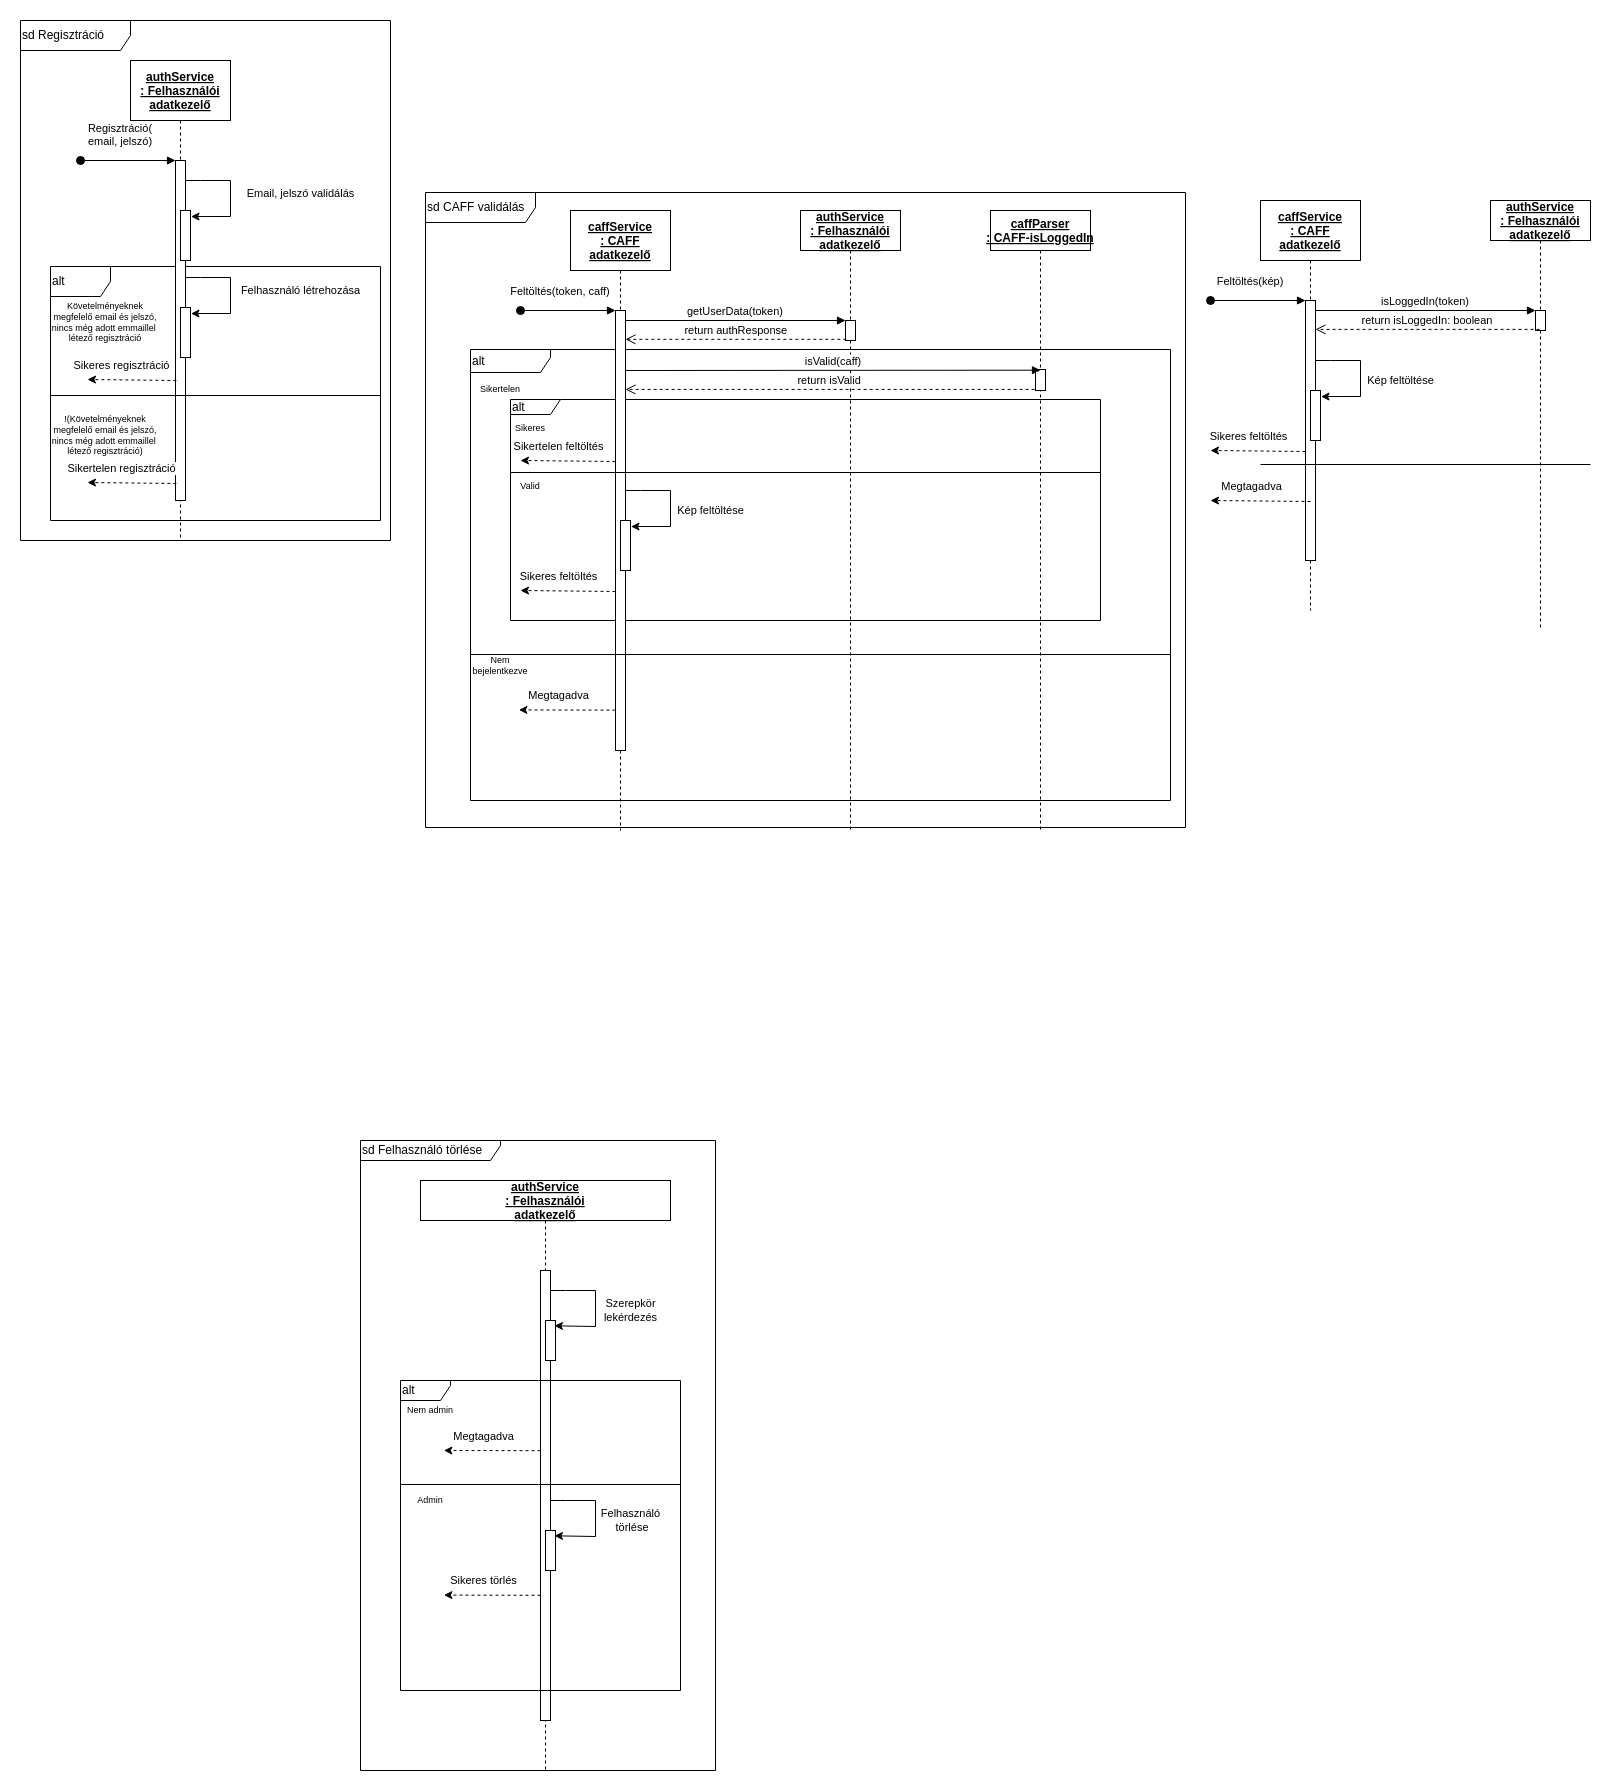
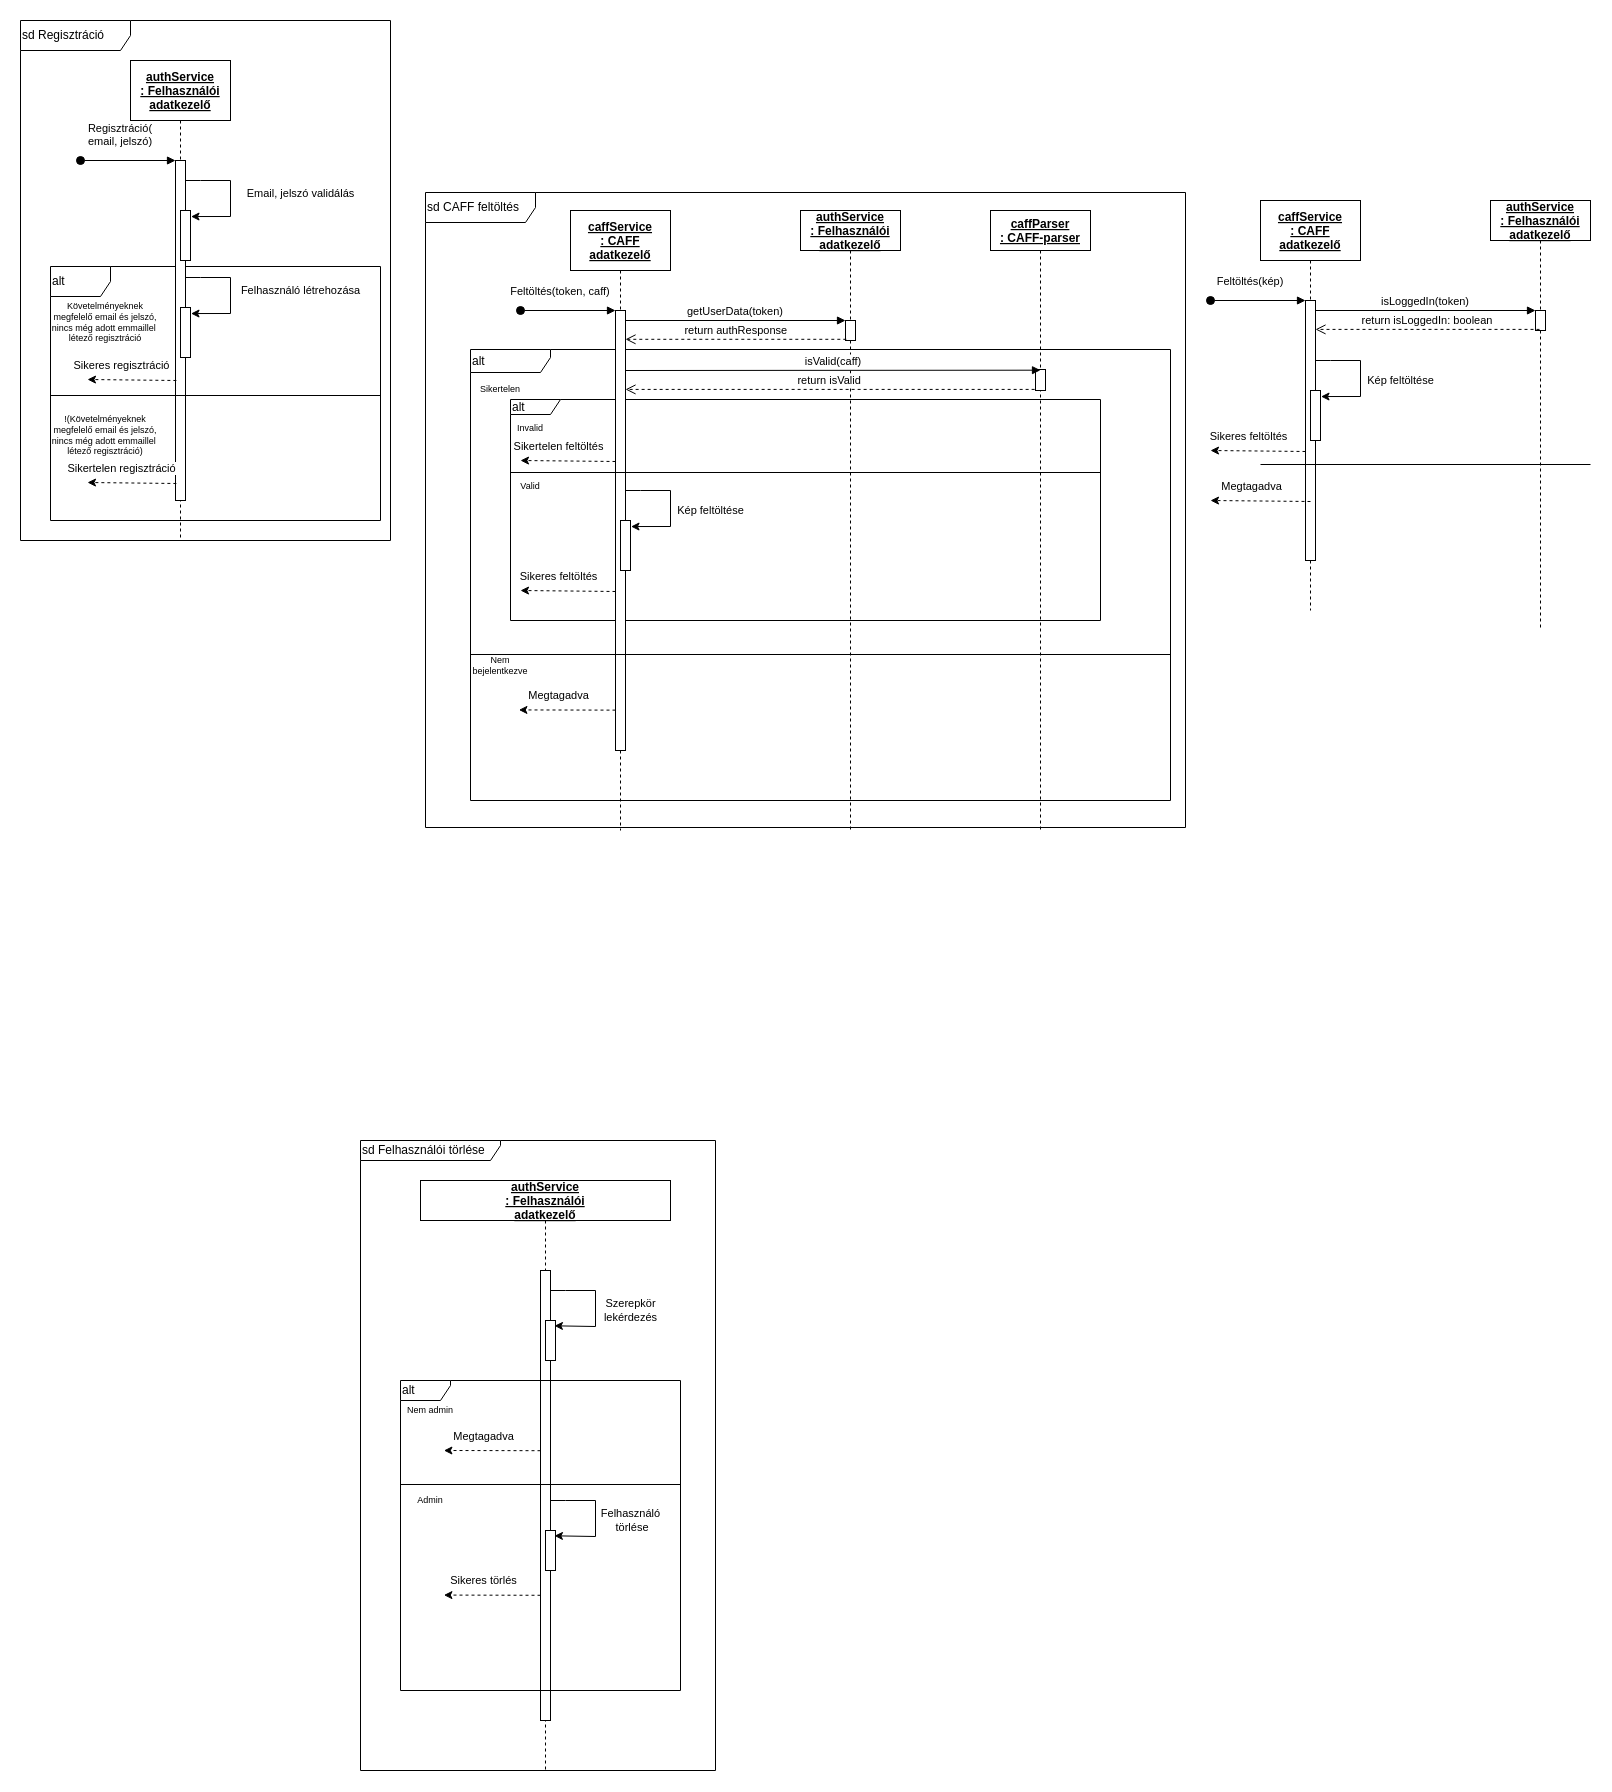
(477, 208) -> (478, 208)
(1040, 224) -> (1040, 224)
(531, 429) -> (531, 429)
(429, 1151) -> (430, 1151)
